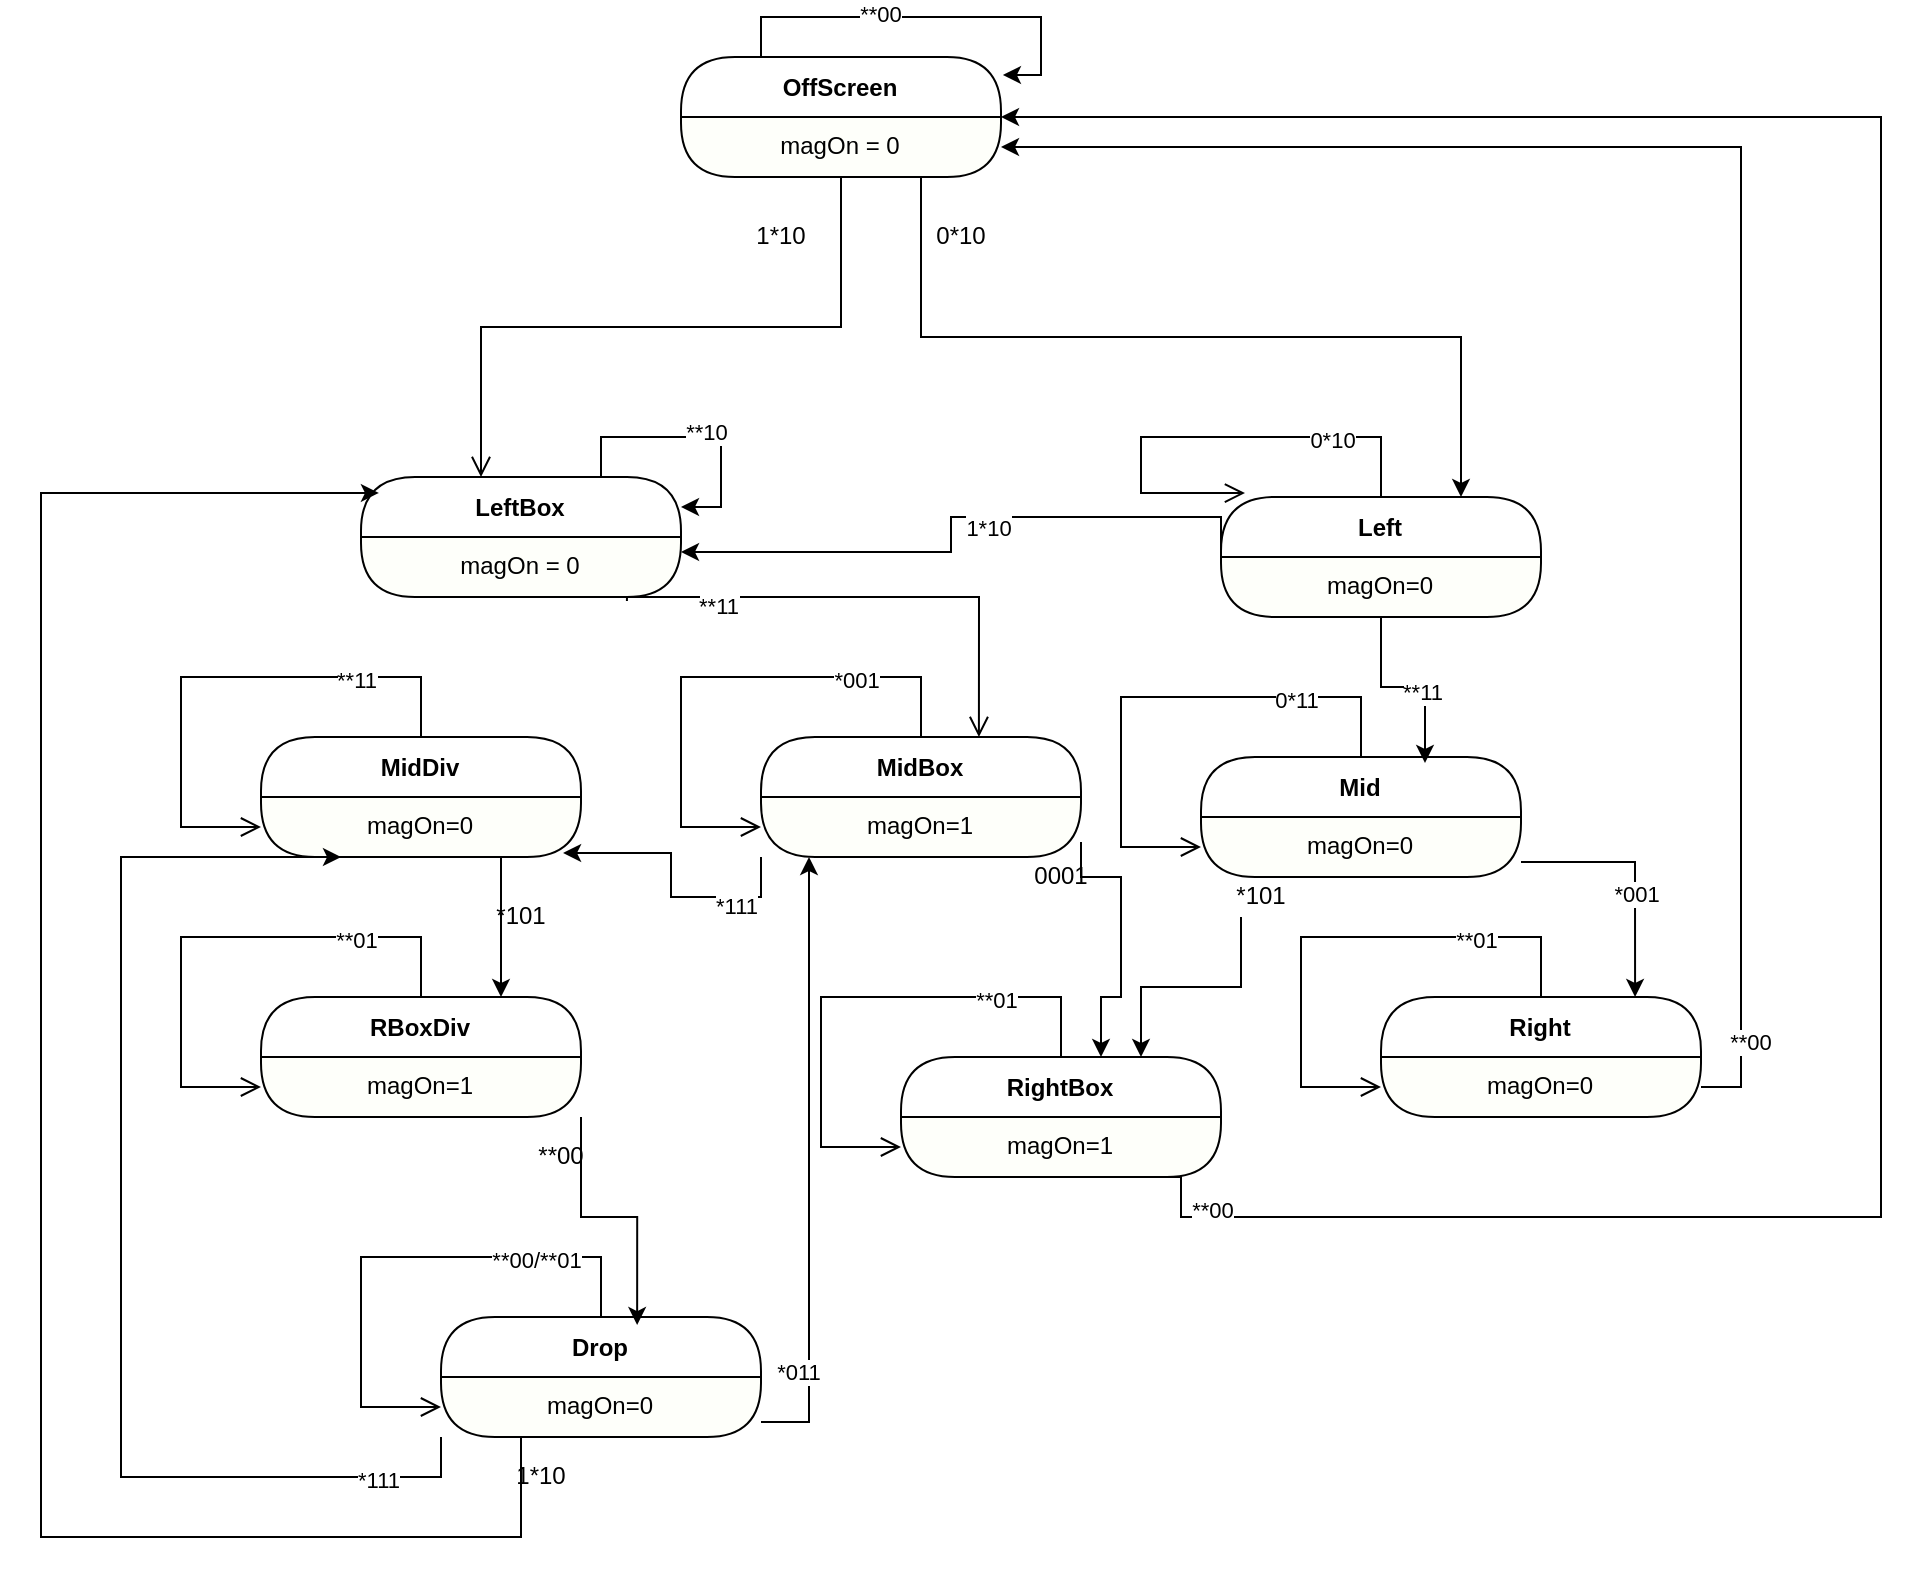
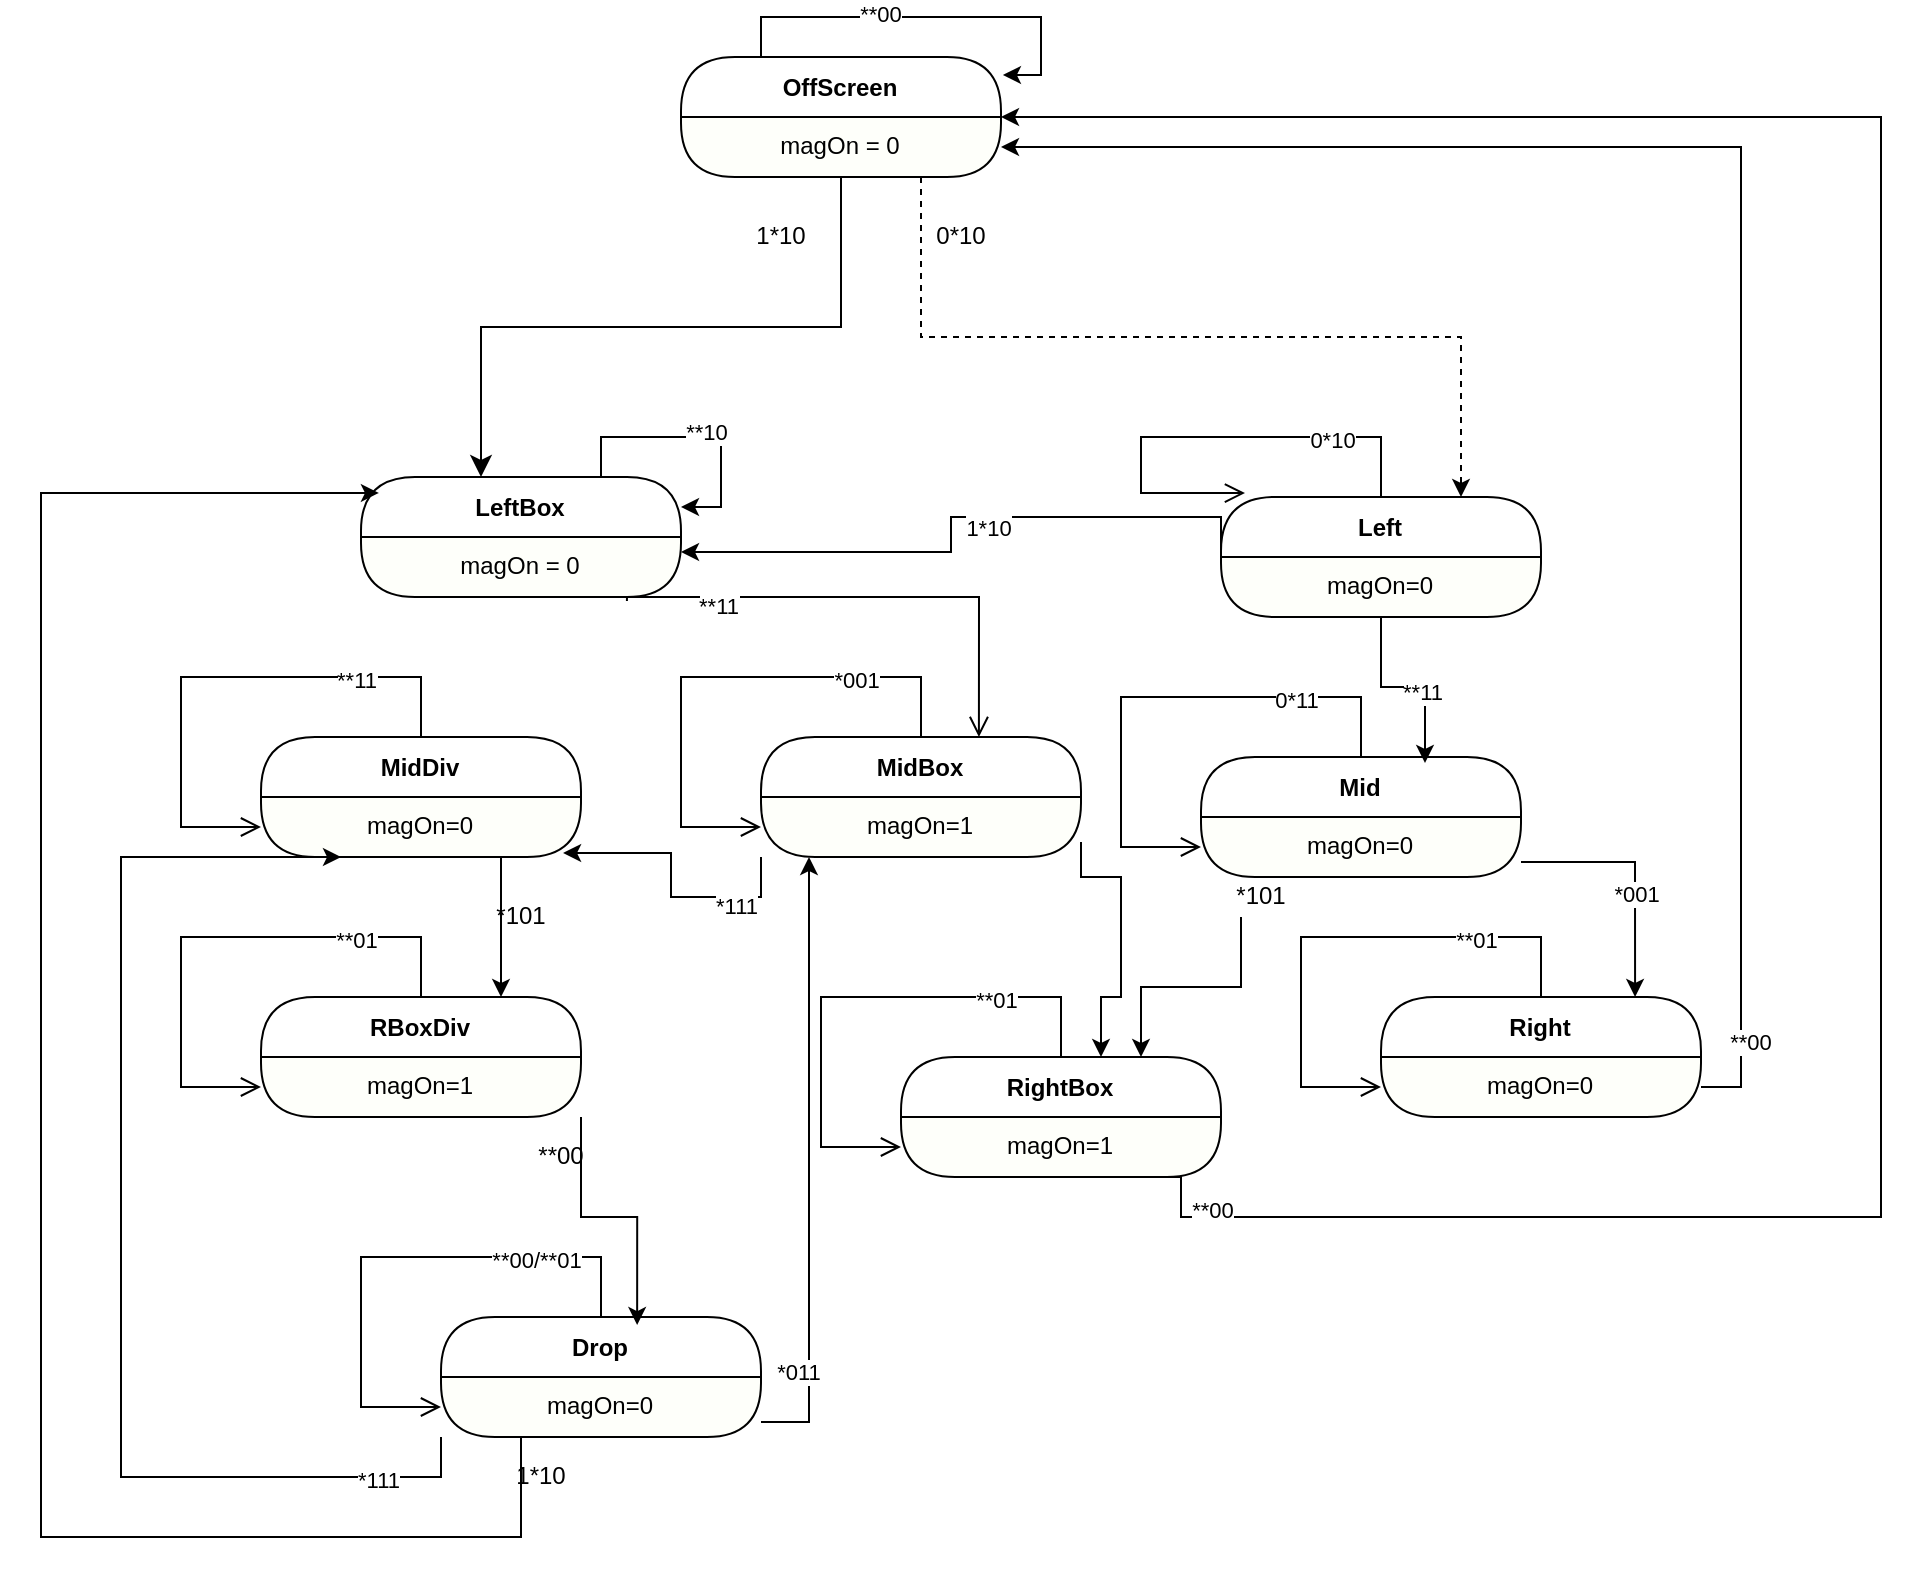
(1182, 337) -> (1182, 337)
(481, 463) -> (481, 459)
(1061, 877) -> none
